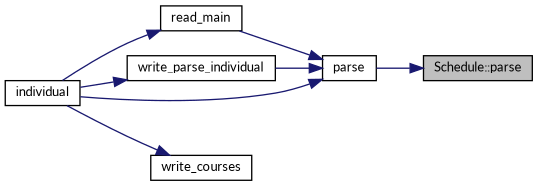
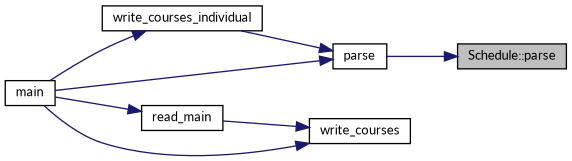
(275, 43) -> (260, 124)
(201, 68) -> (182, 18)
(43, 93) -> (30, 93)
